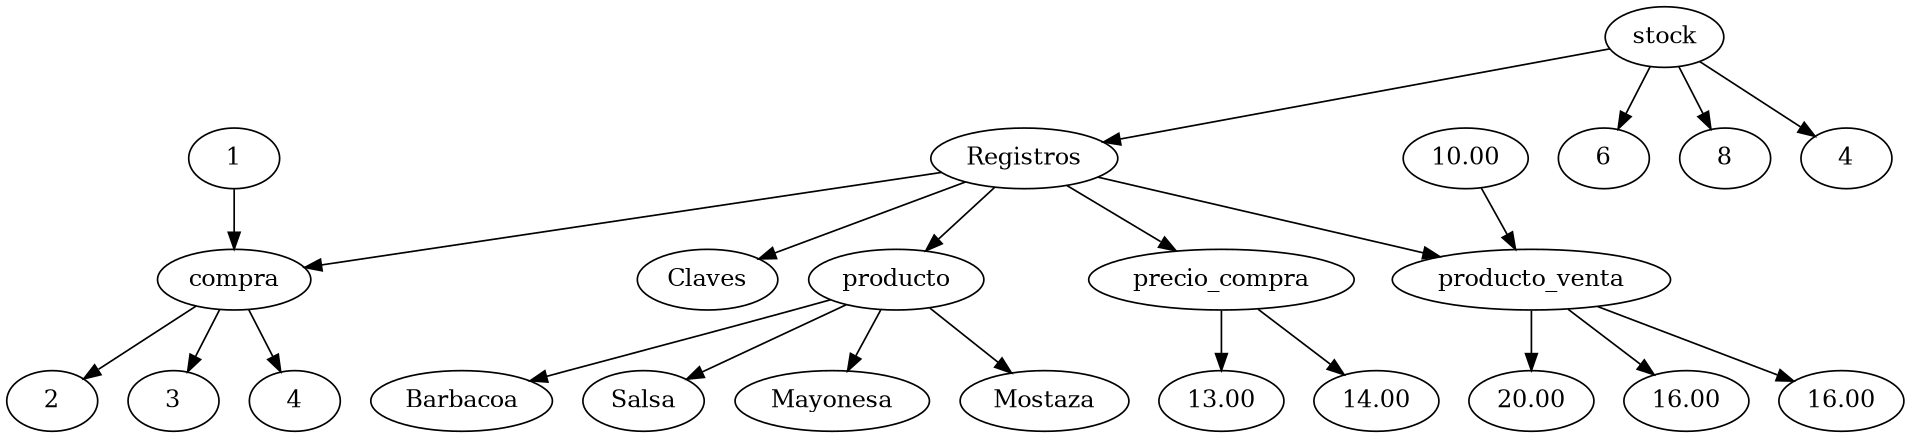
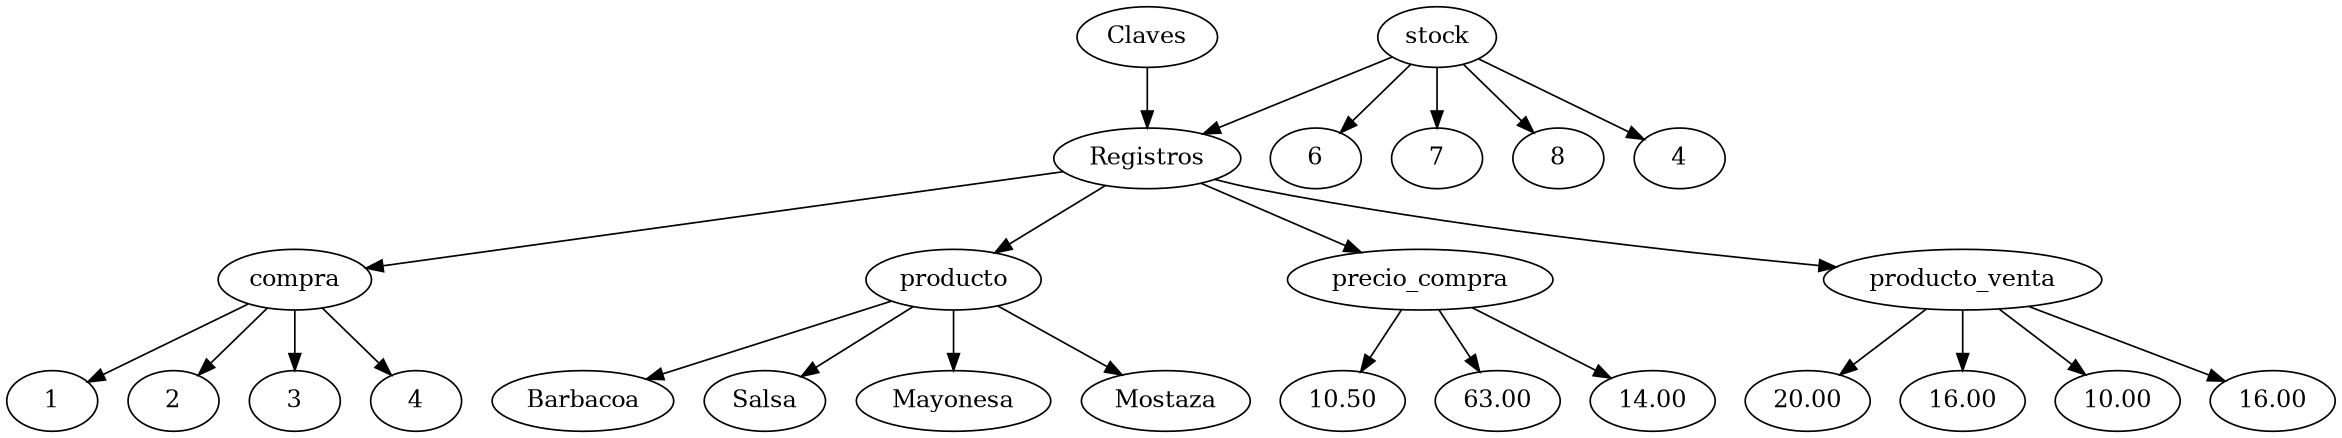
none -> (1437, 158)
(234, 211) -> (176, 339)
(1494, 211) -> (2036, 337)
(870, 217) -> (1147, 89)
(1221, 401) -> (1498, 401)
none -> (1343, 401)
